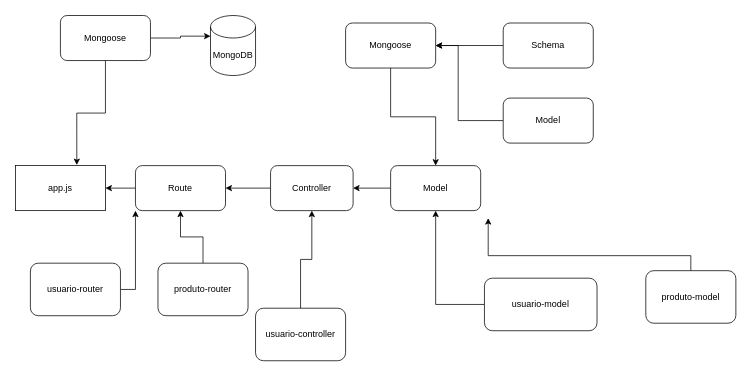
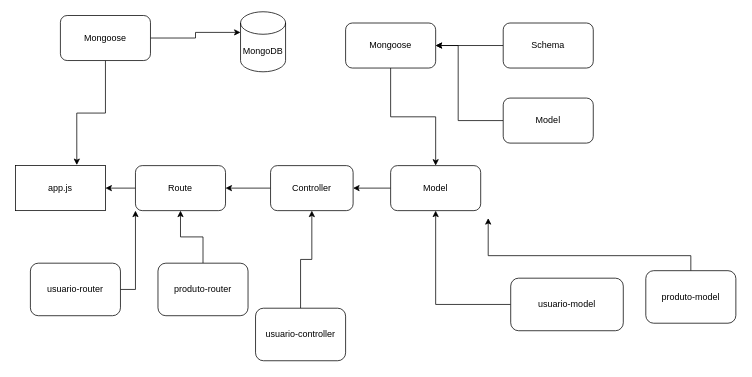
(233, 45) -> (263, 42)
(540, 304) -> (567, 304)
